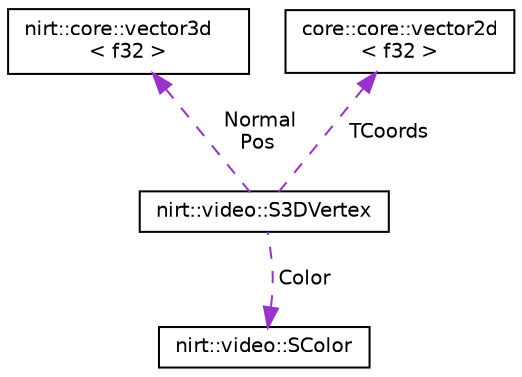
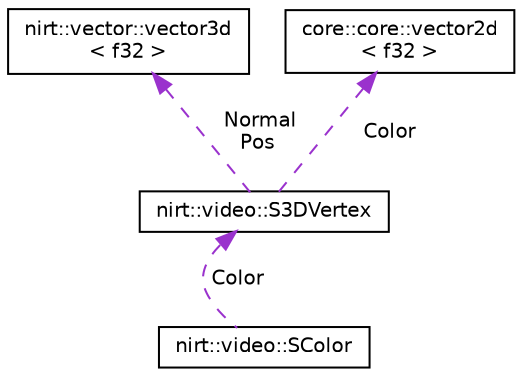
(129, 42) -> (129, 42)
(387, 133) -> (387, 133)
(272, 269) -> (205, 290)
